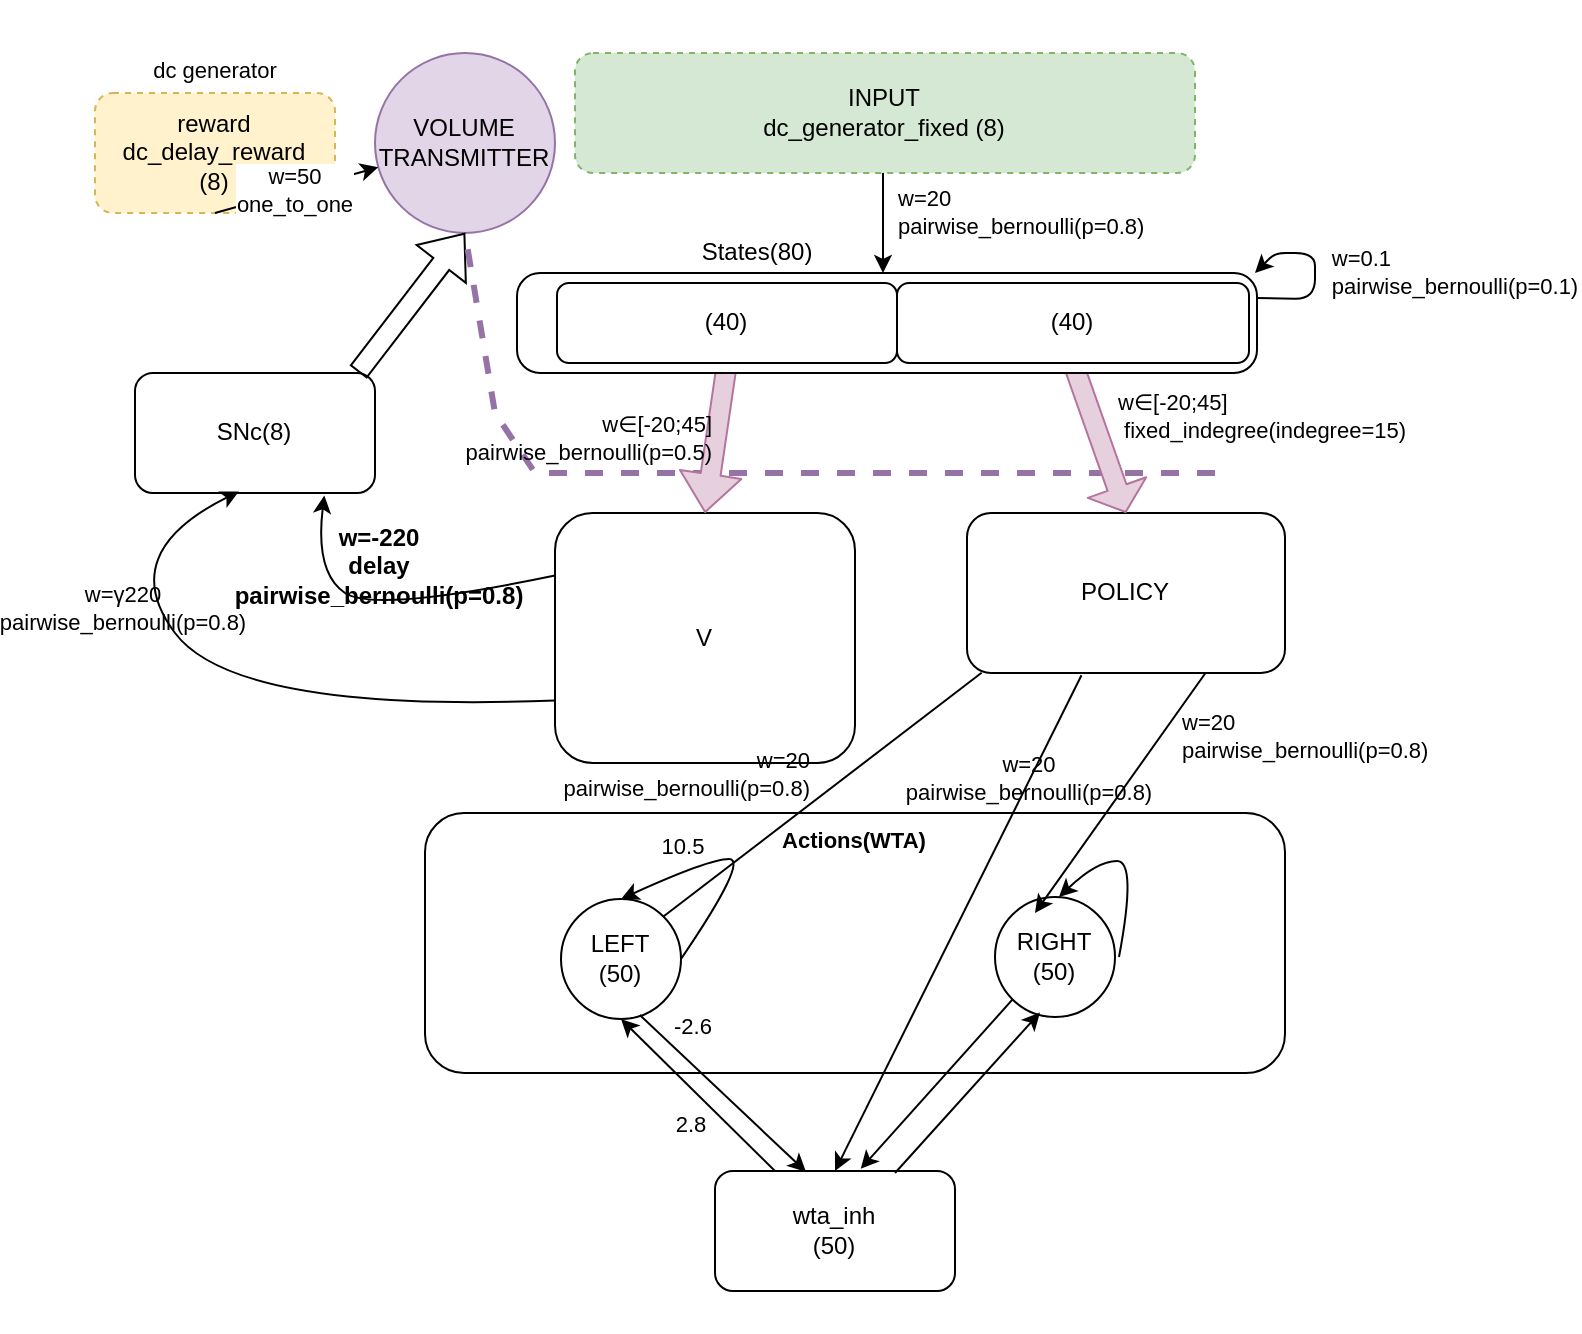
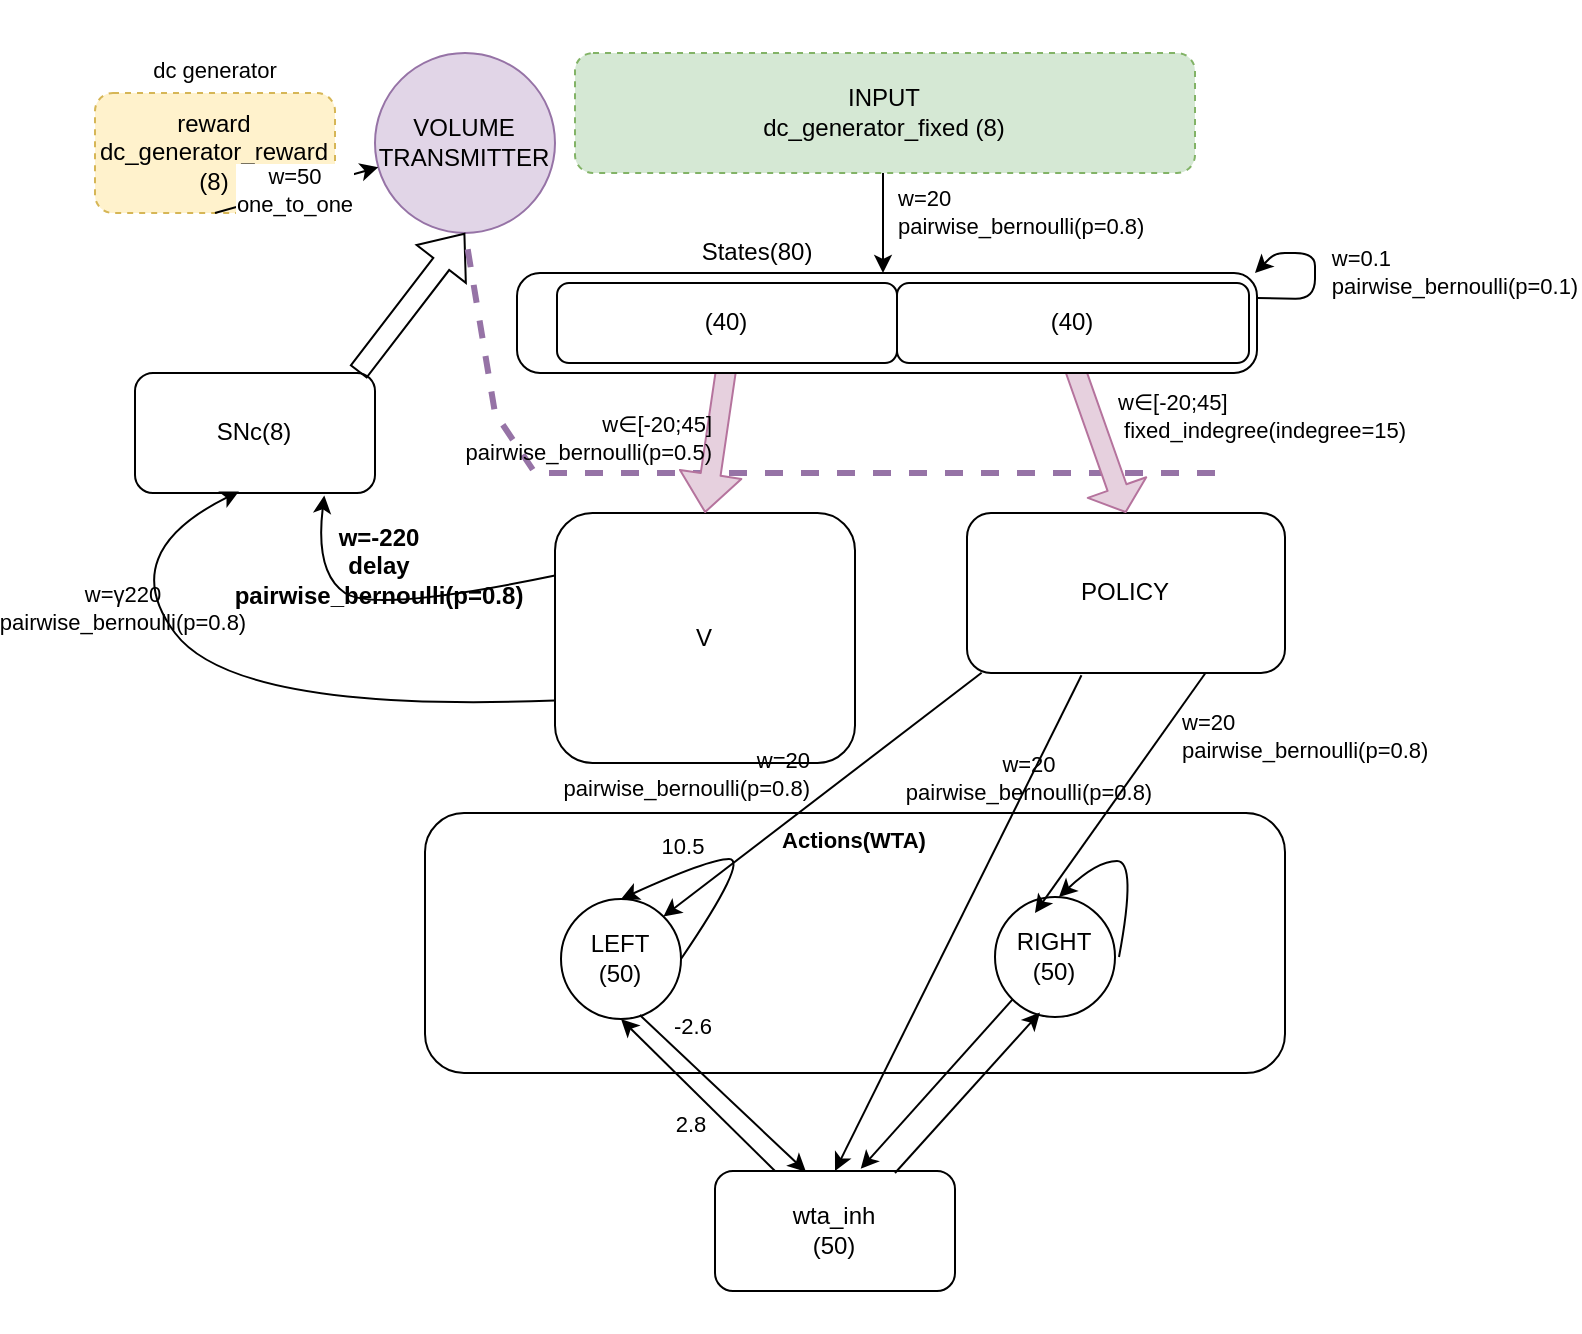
(215, 153) -> (215, 153)
(671, 911) -> (675, 908)
